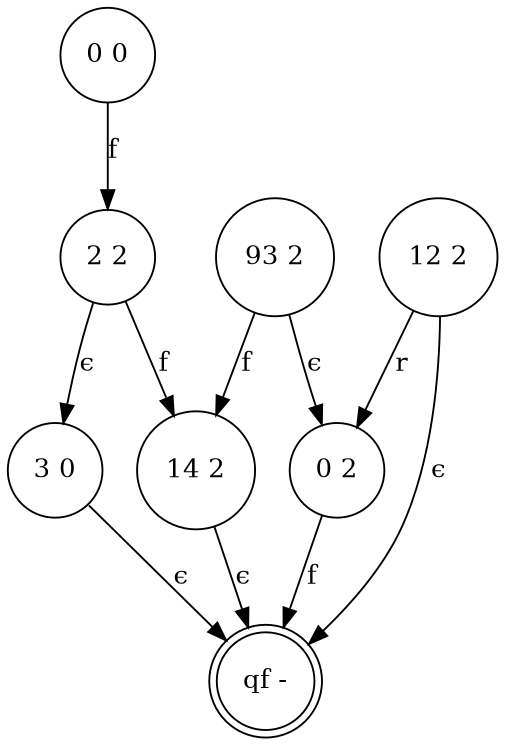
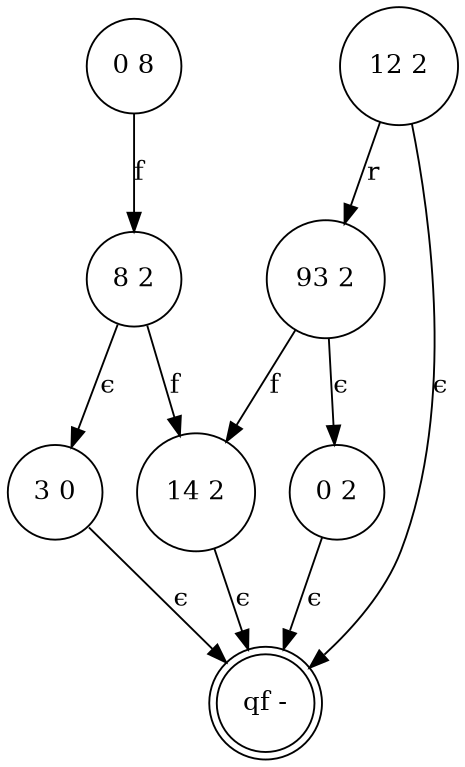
(108, 55) -> (134, 66)
(108, 257) -> (134, 279)
(389, 360) -> (366, 164)
(313, 577) -> (314, 599)
